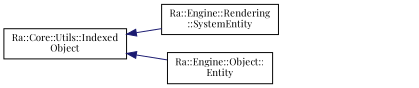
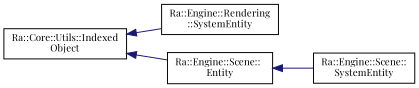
(220, 68) -> (220, 68)
none -> (364, 68)
